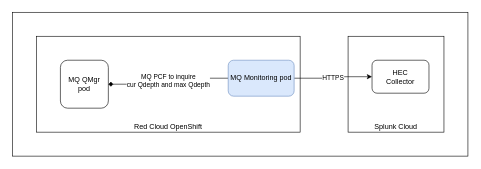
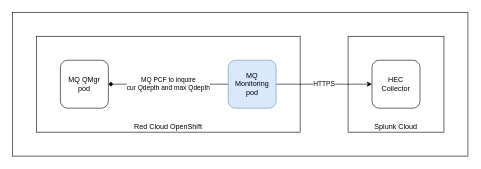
(401, 77) -> (396, 84)
(261, 78) -> (252, 84)
